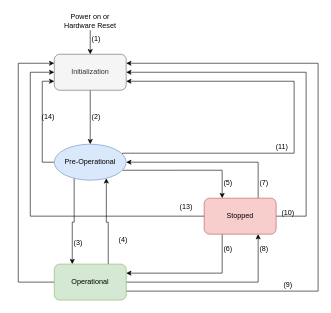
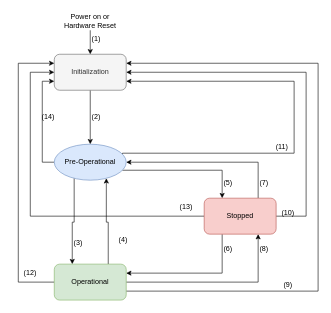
none -> (30, 273)
